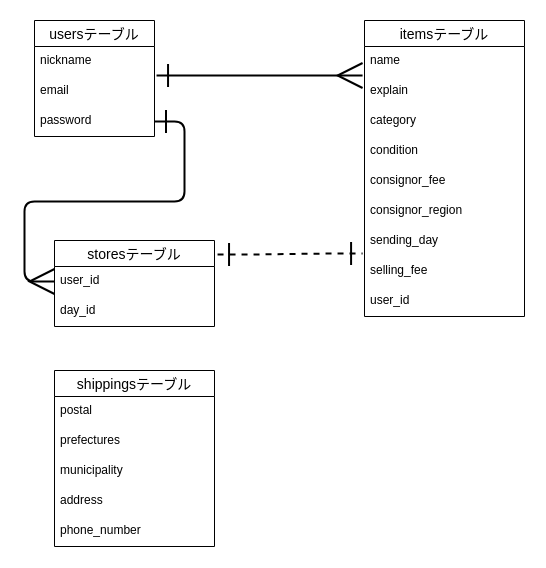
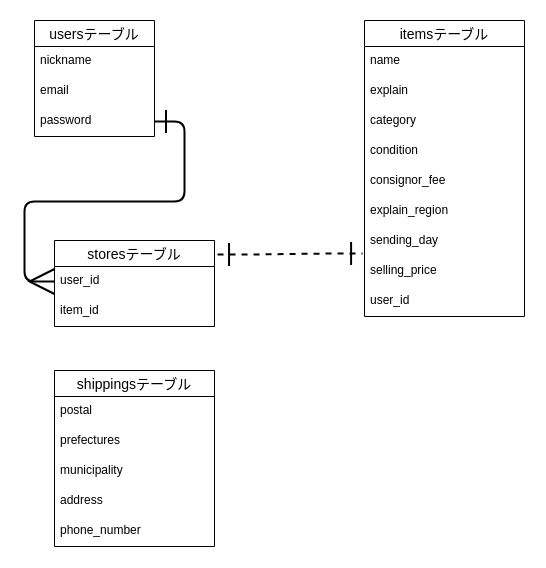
(259, 76) -> none
(421, 210) -> (412, 210)
(402, 270) -> (407, 270)
(79, 310) -> (80, 310)
